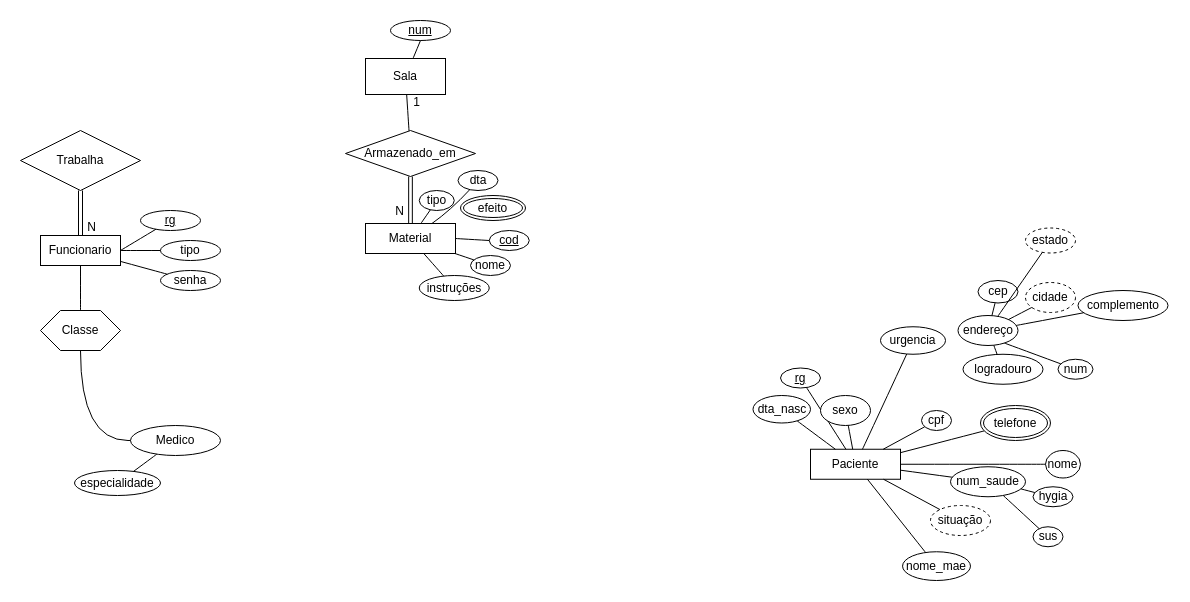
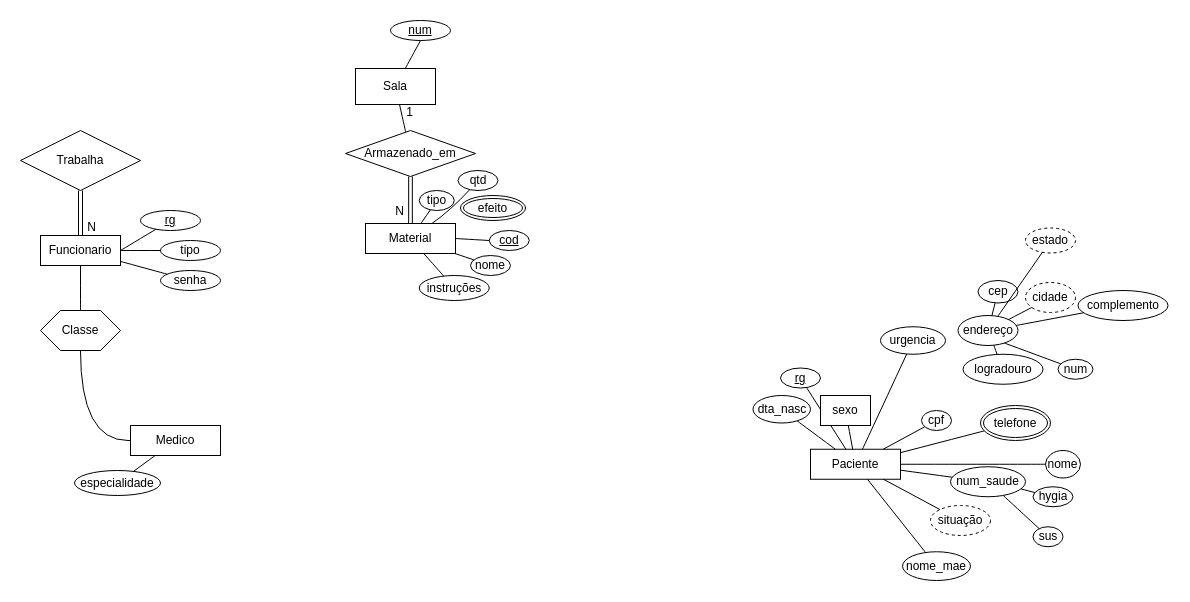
(406, 77) -> (396, 87)
(479, 181) -> (479, 181)
(846, 411) -> (846, 411)
(176, 441) -> (176, 441)
